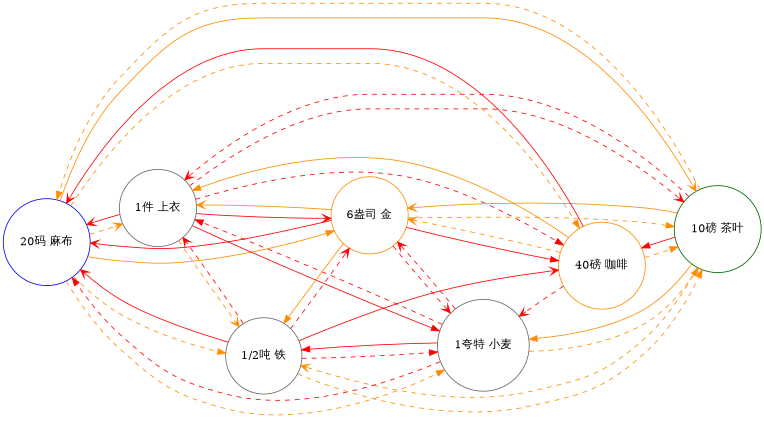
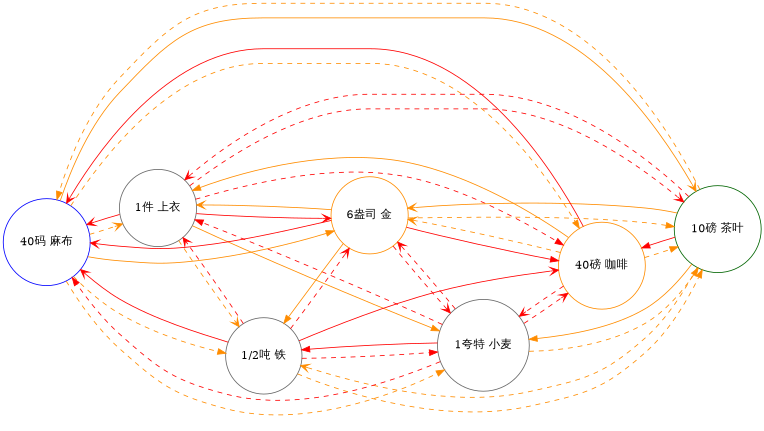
(47, 242) -> (47, 242)
(305, 276) -> (305, 276)
none -> (543, 311)
